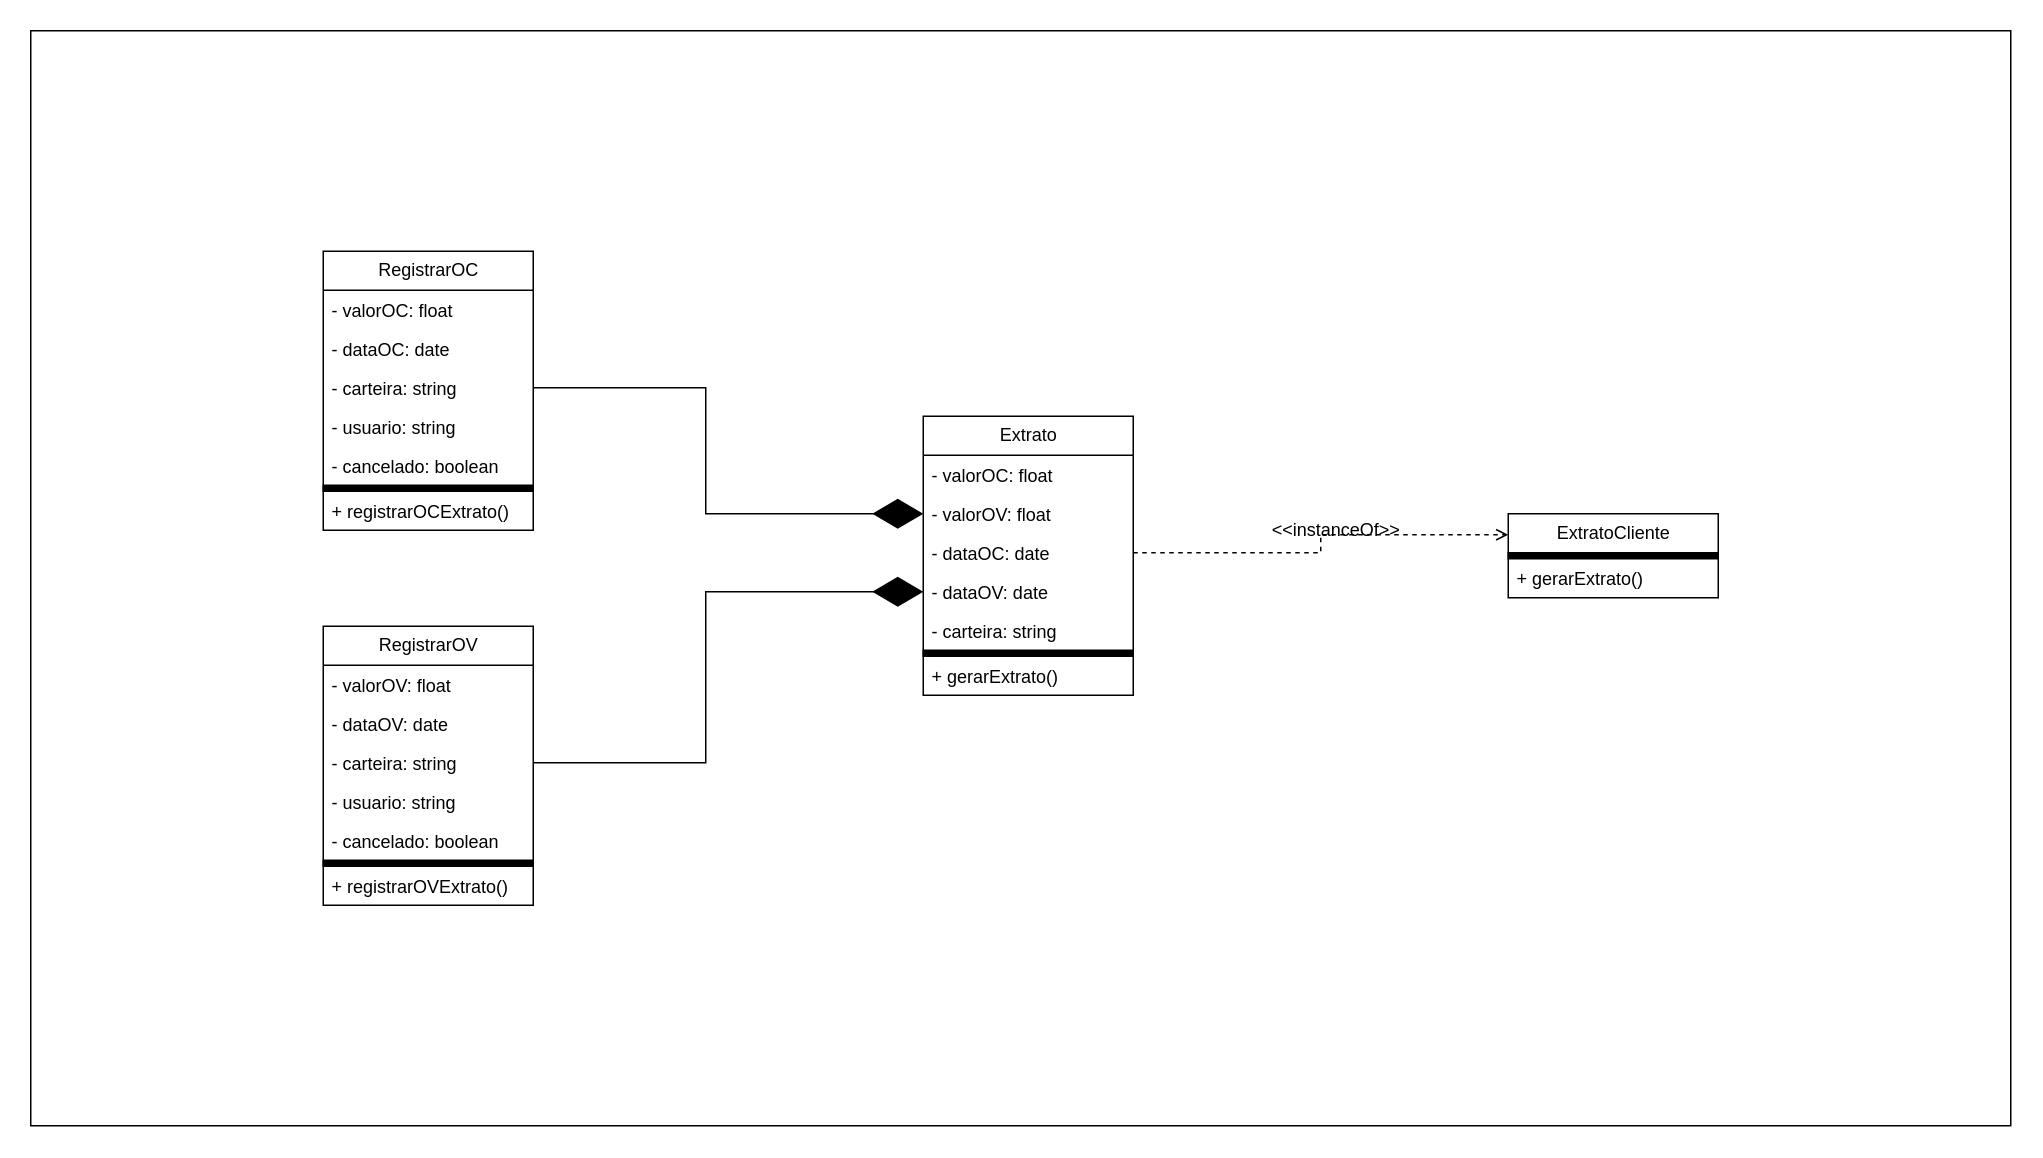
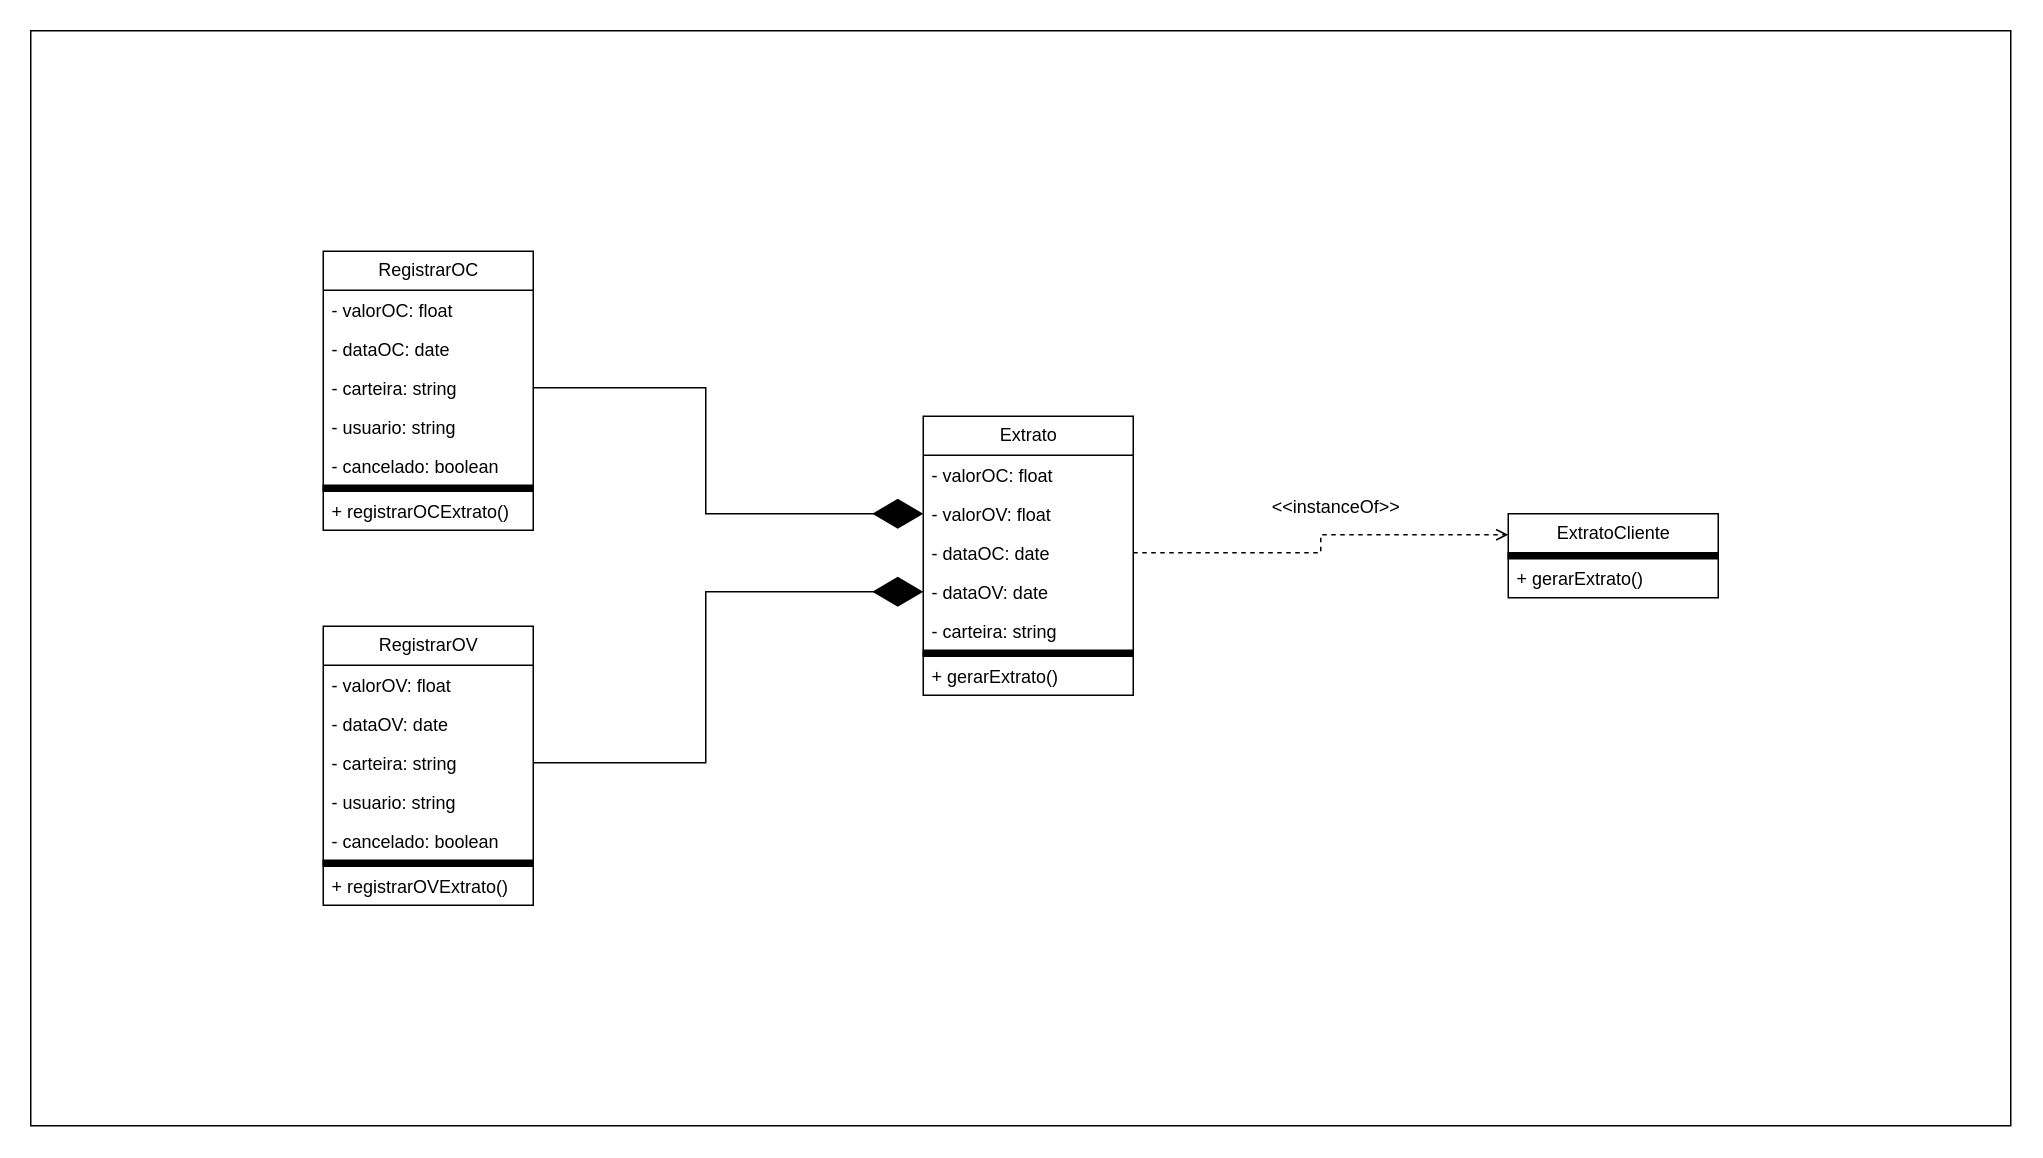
(1336, 530) -> (1336, 508)
